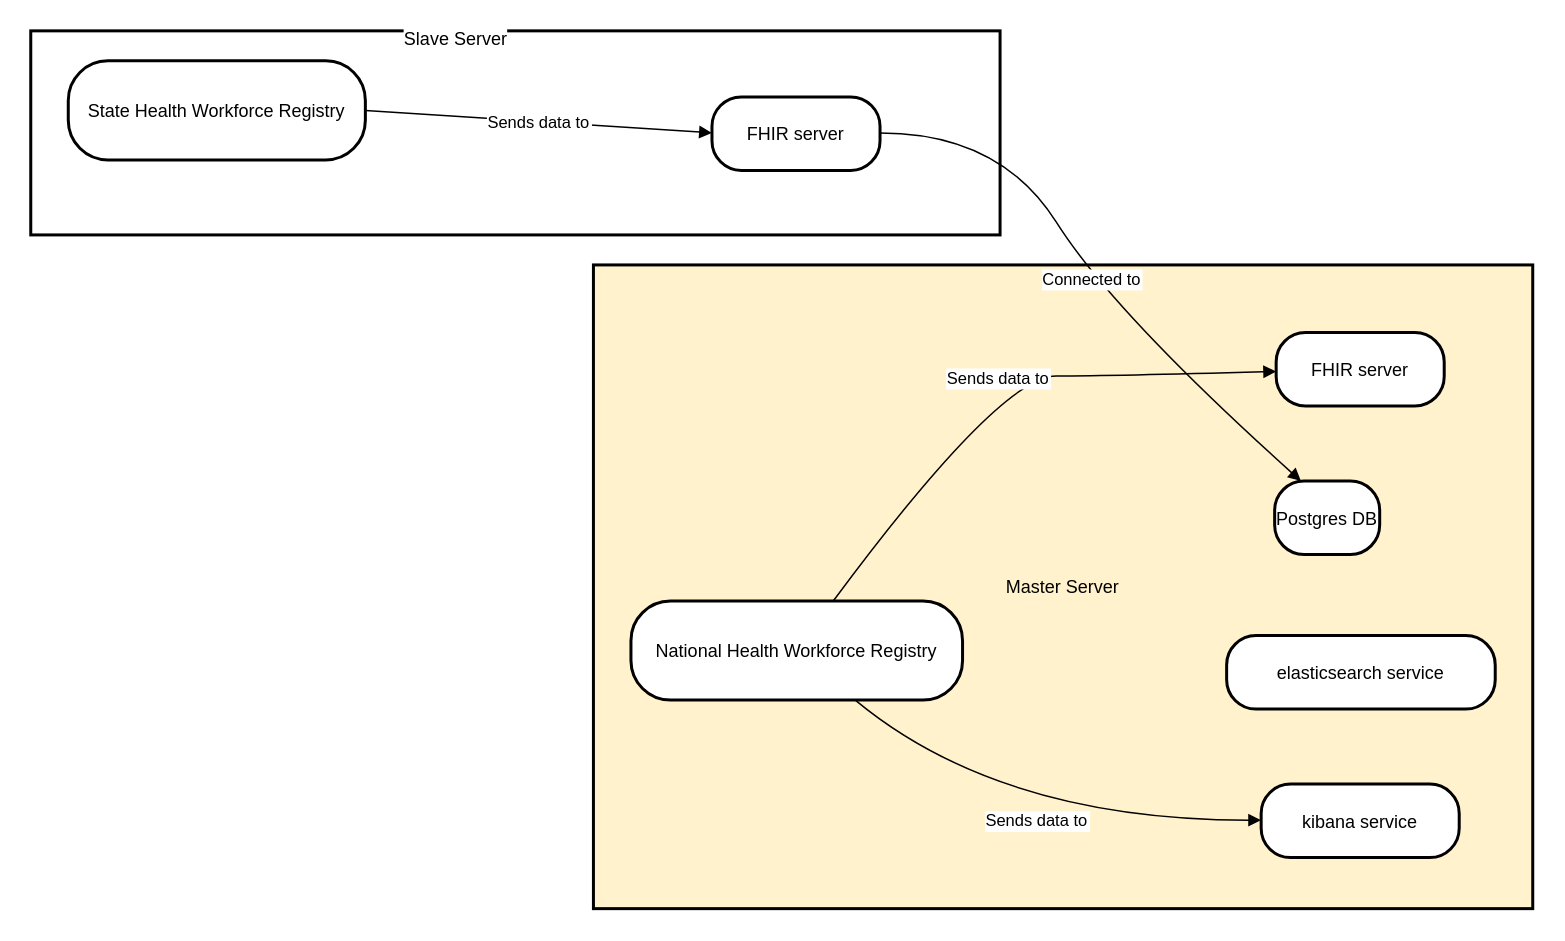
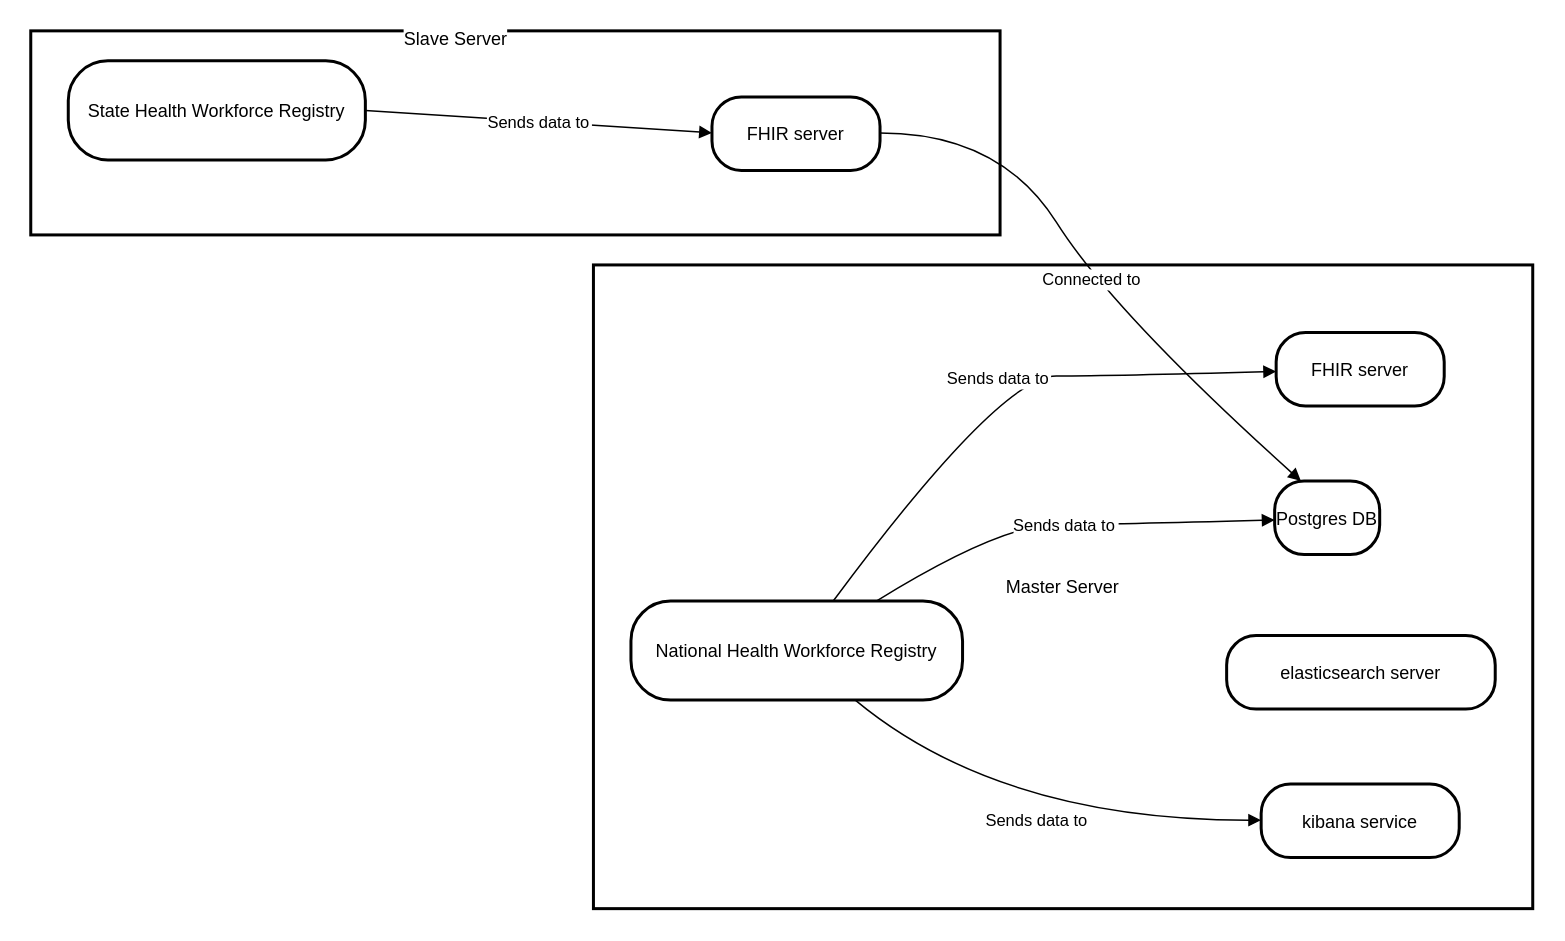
none -> (1060, 524)
(1063, 587) -> (1063, 587)
(1360, 673) -> (1360, 673)
